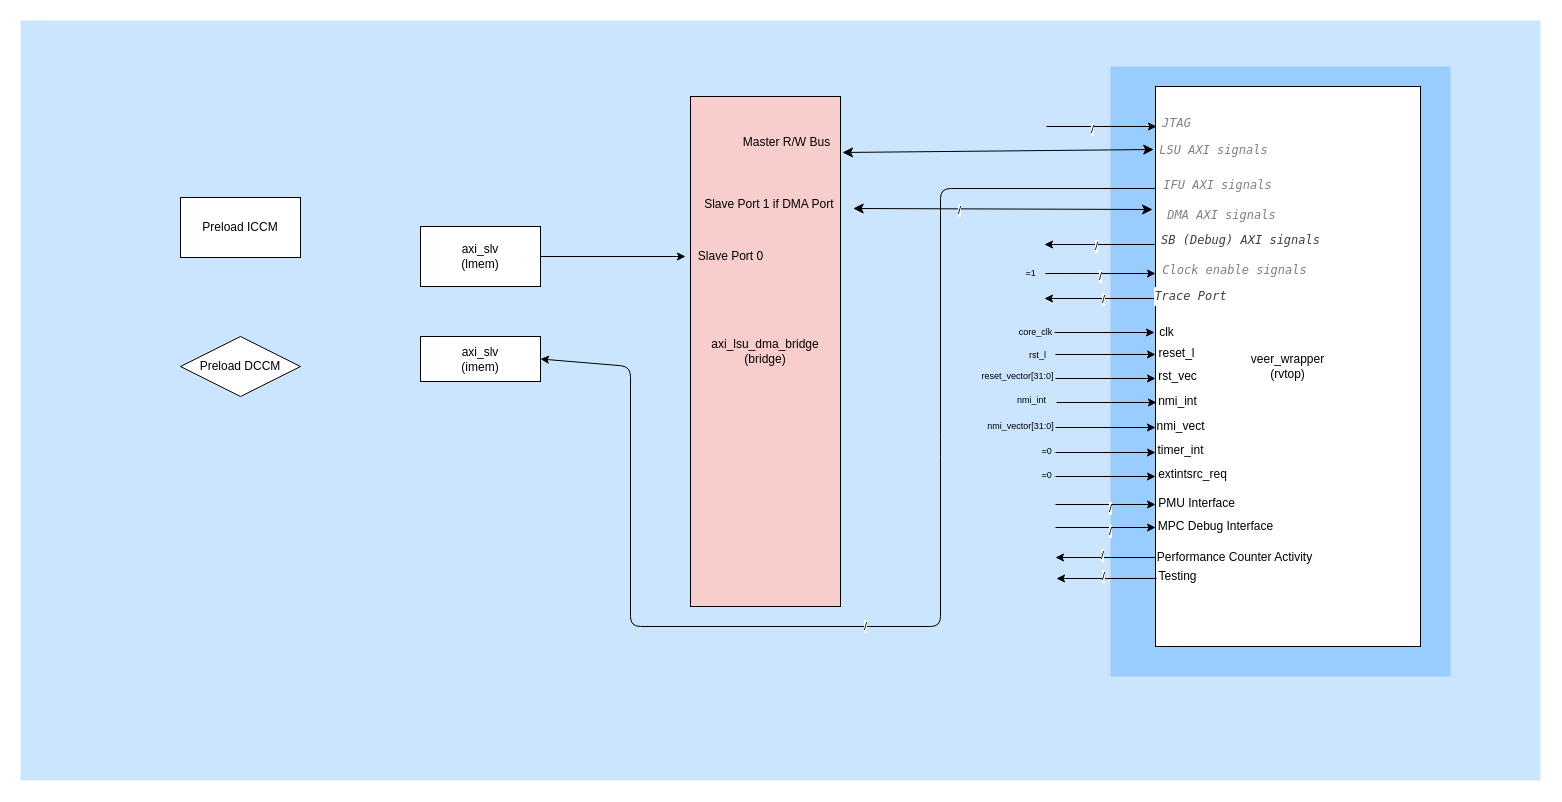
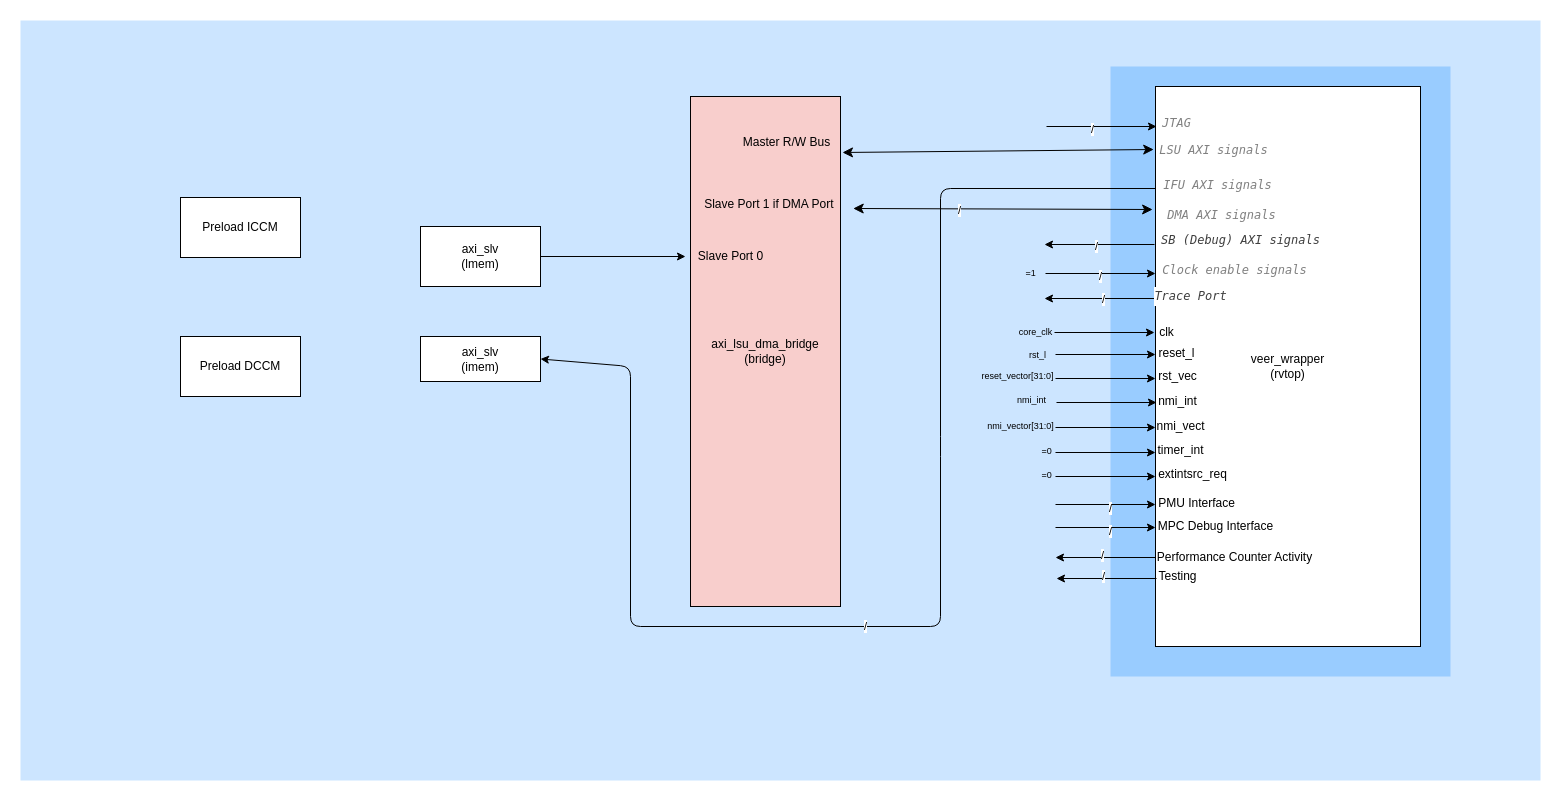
(241, 367) -> (241, 367)
